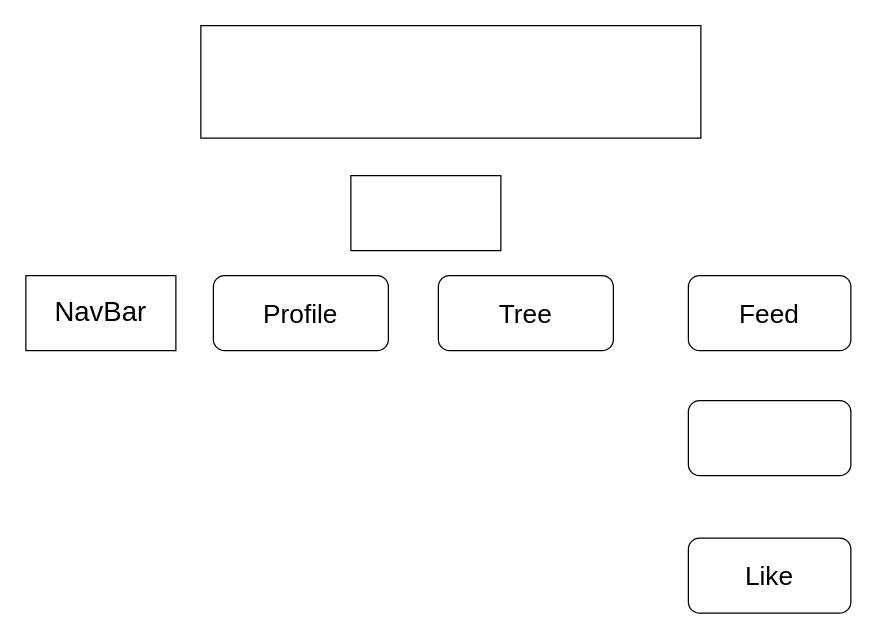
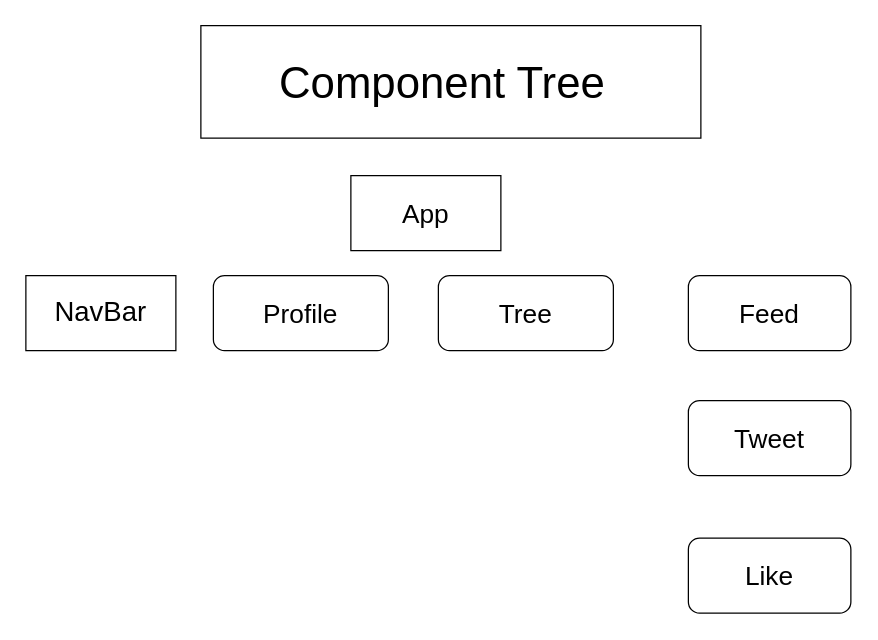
none -> (444, 82)
none -> (426, 213)
none -> (769, 438)
